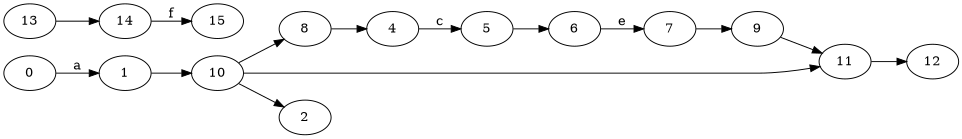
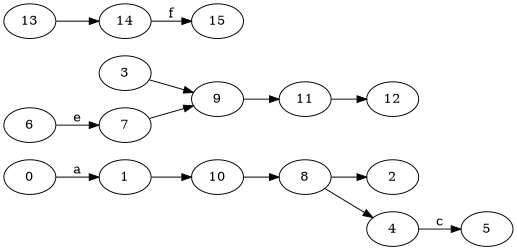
(526, 29) -> none
none -> (125, 73)
(527, 73) -> none
(257, 93) -> (344, 177)
